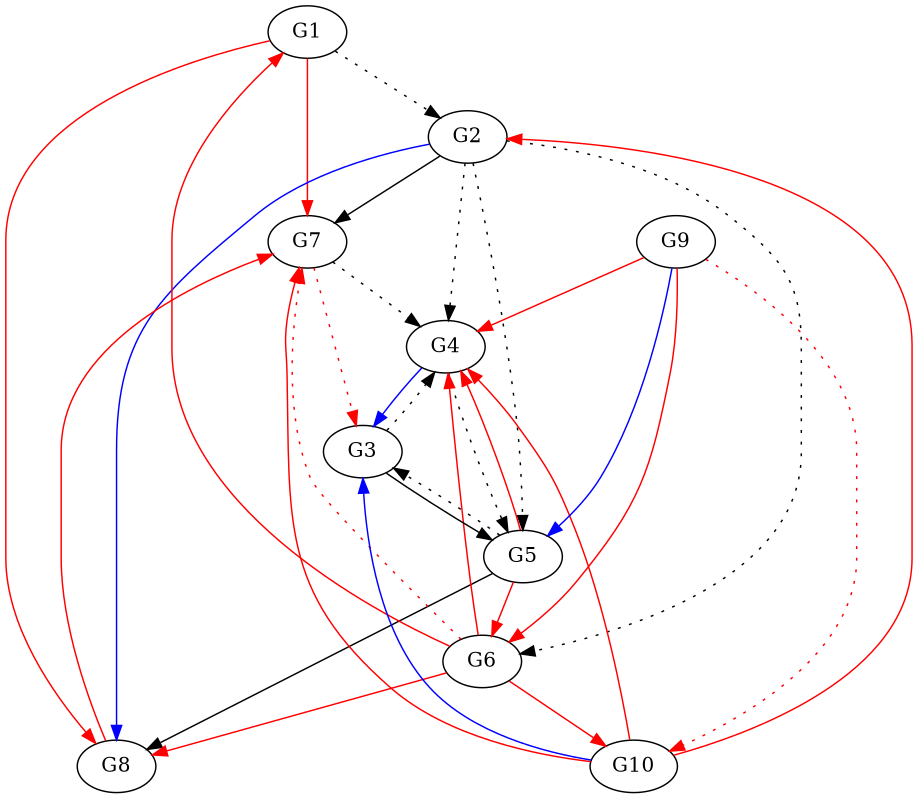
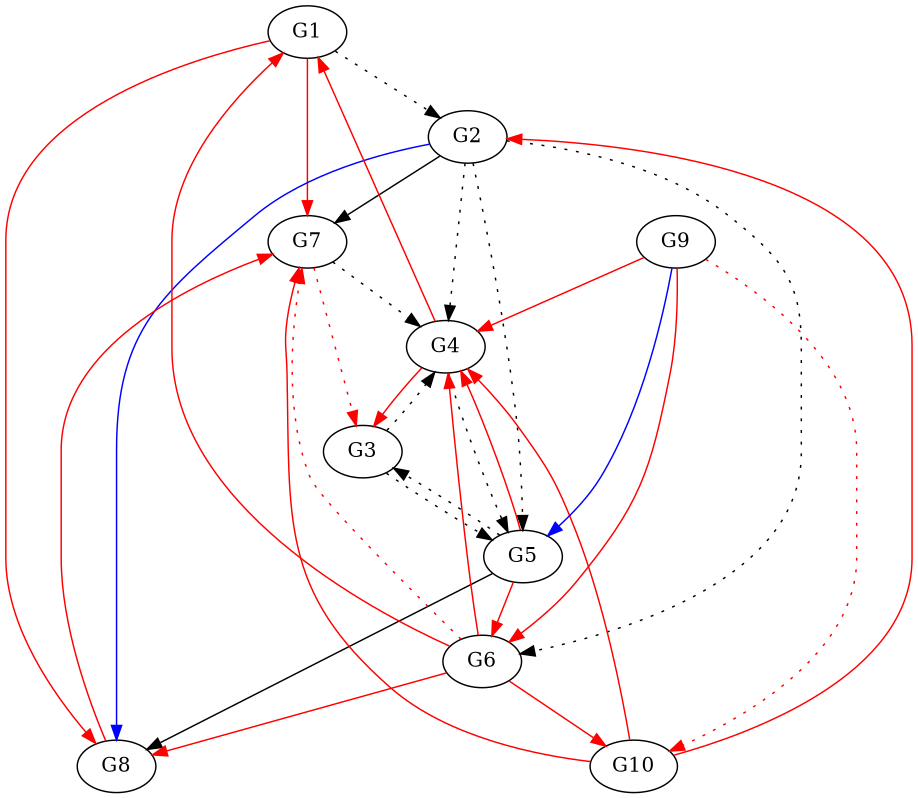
none -> (385, 209)
(402, 391) -> (402, 391)
(432, 504) -> (432, 504)
(415, 669) -> none
